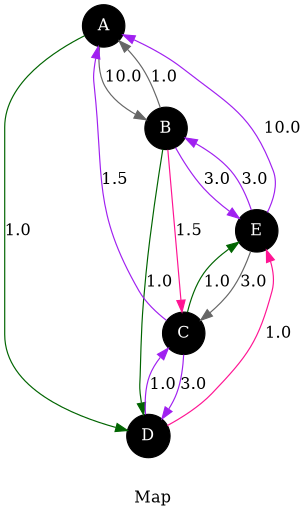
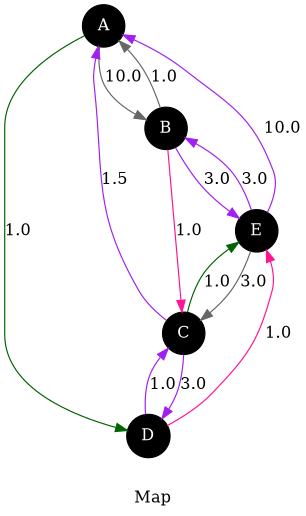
(189, 231) -> (189, 231)
(146, 276) -> none
